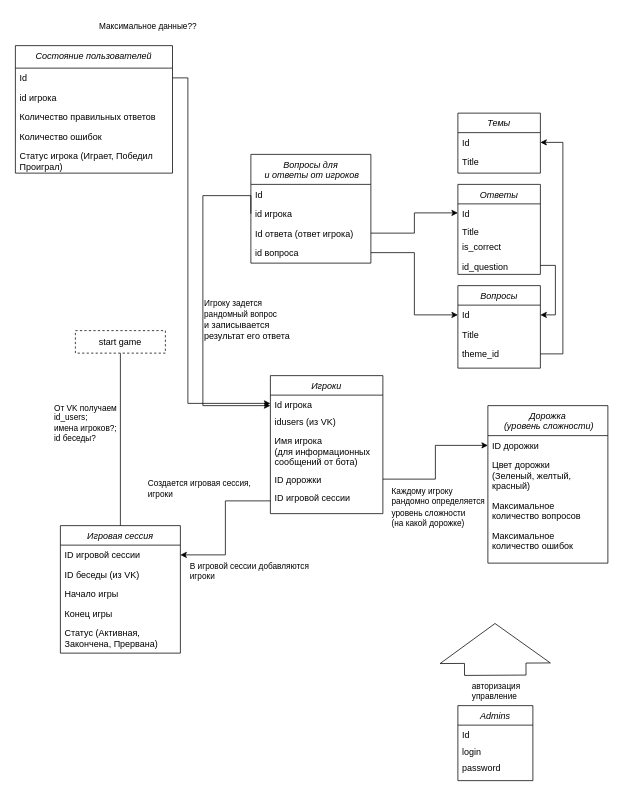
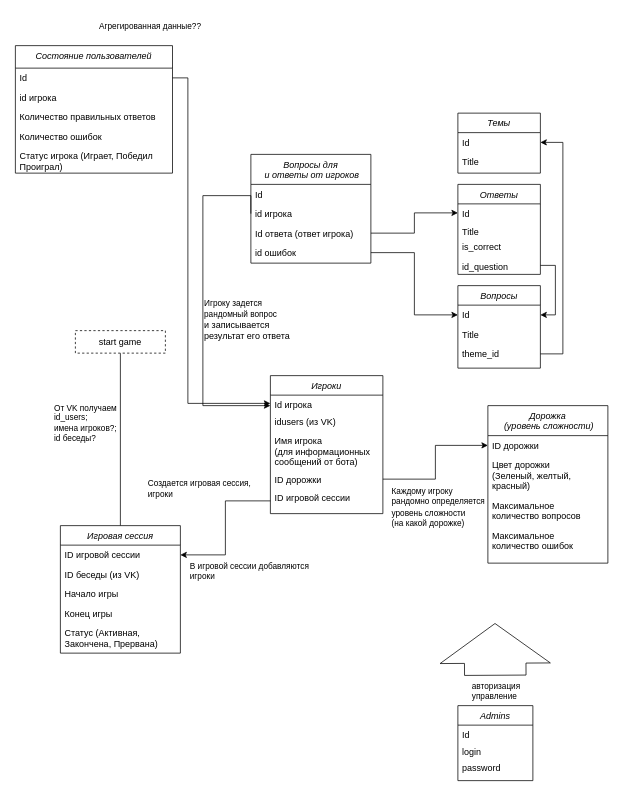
(151, 26) -> (156, 26)
(278, 253) -> (275, 253)
